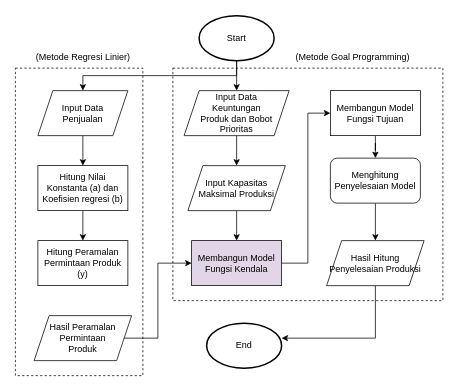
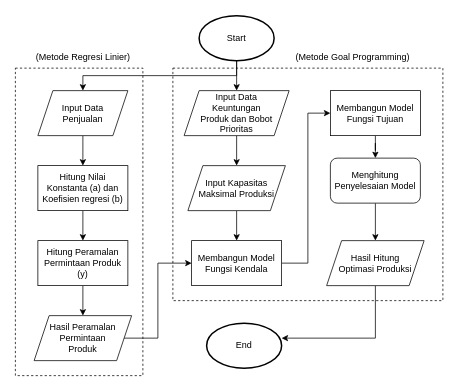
(237, 263) -> (237, 263)
(375, 263) -> (375, 263)
none -> (83, 309)
